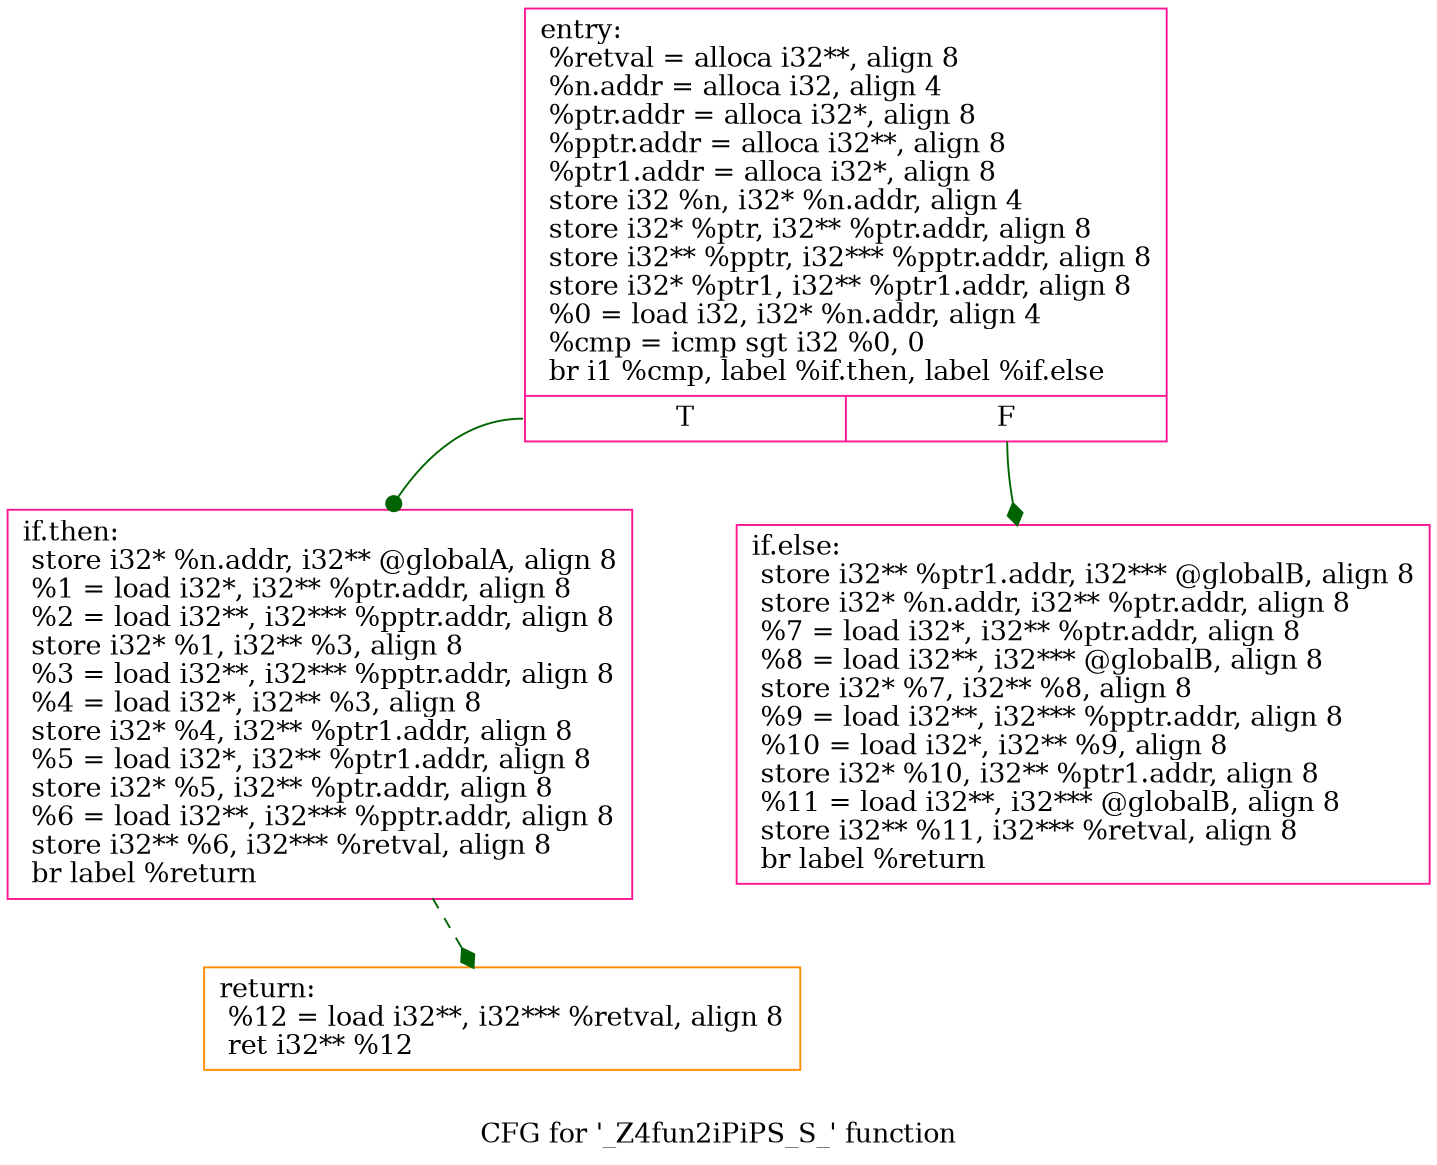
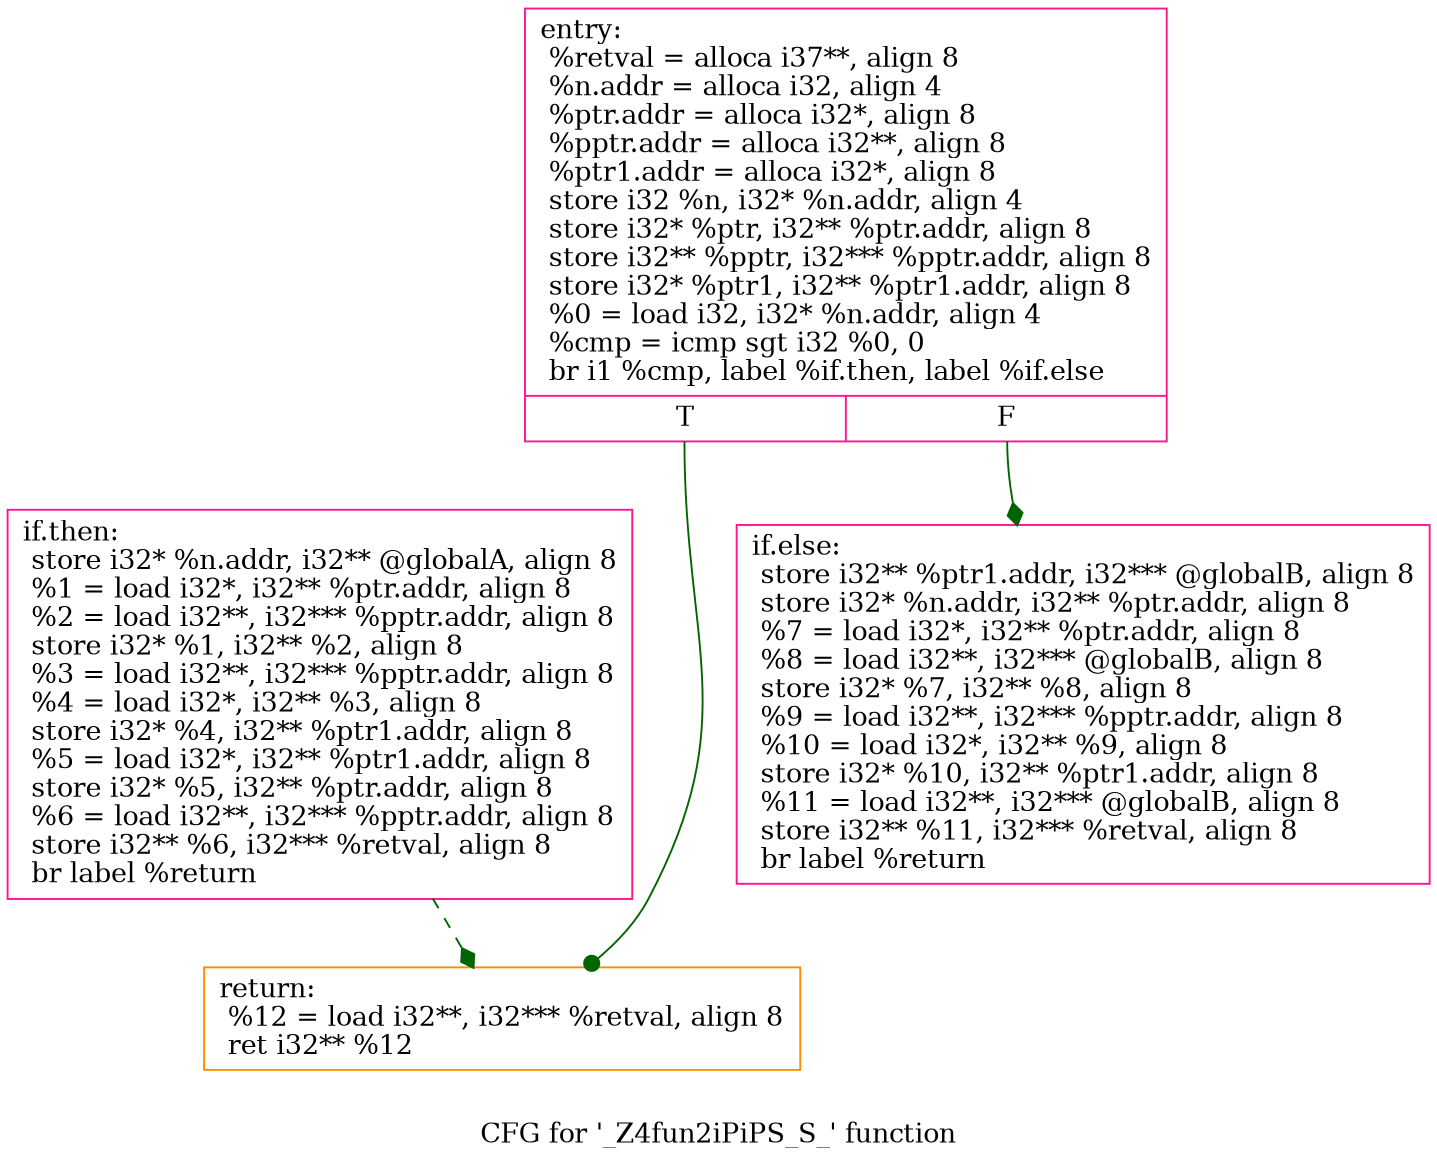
(750, 59) -> (750, 59)
(451, 442) -> (702, 714)
(243, 646) -> (243, 646)
